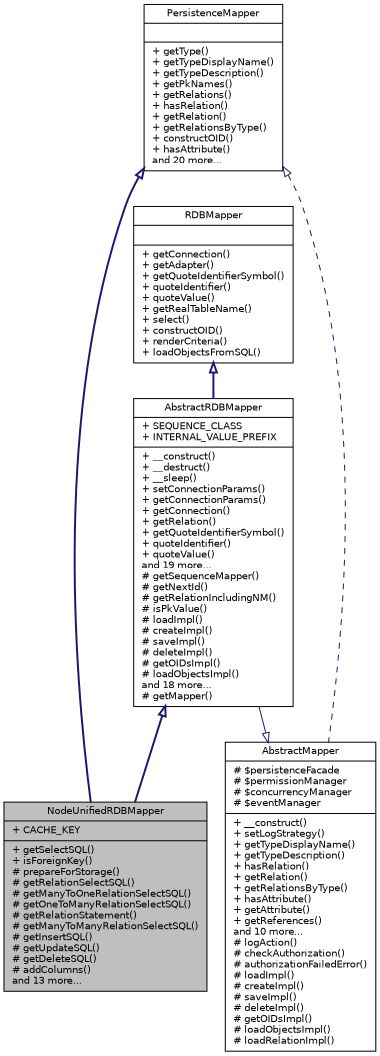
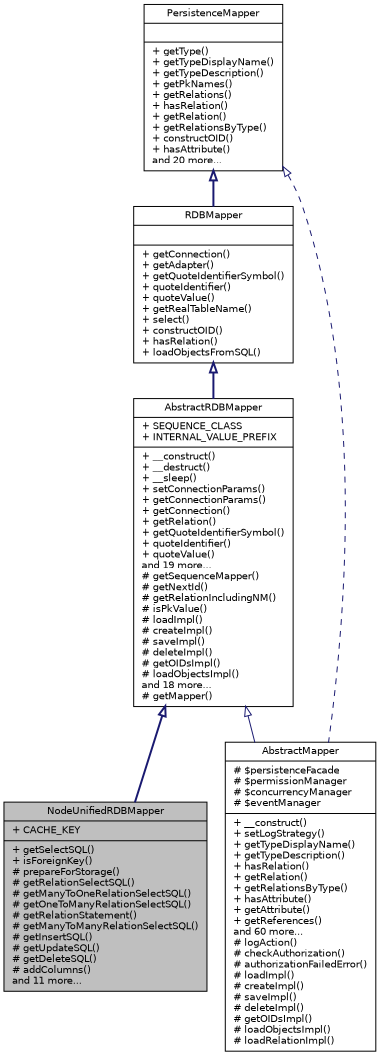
(185, 342) -> (180, 342)
(77, 486) -> (213, 194)
(262, 720) -> (251, 729)
(268, 932) -> (268, 932)
(47, 981) -> (47, 981)
